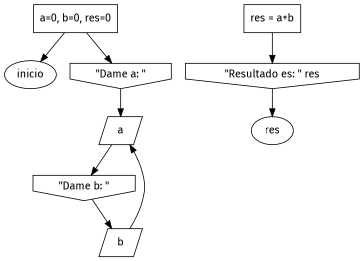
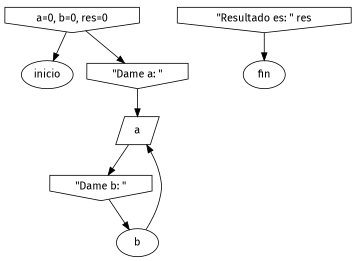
(76, 19) -> (72, 19)
(272, 19) -> none
(272, 131) -> (264, 75)
(121, 243) -> (137, 243)
